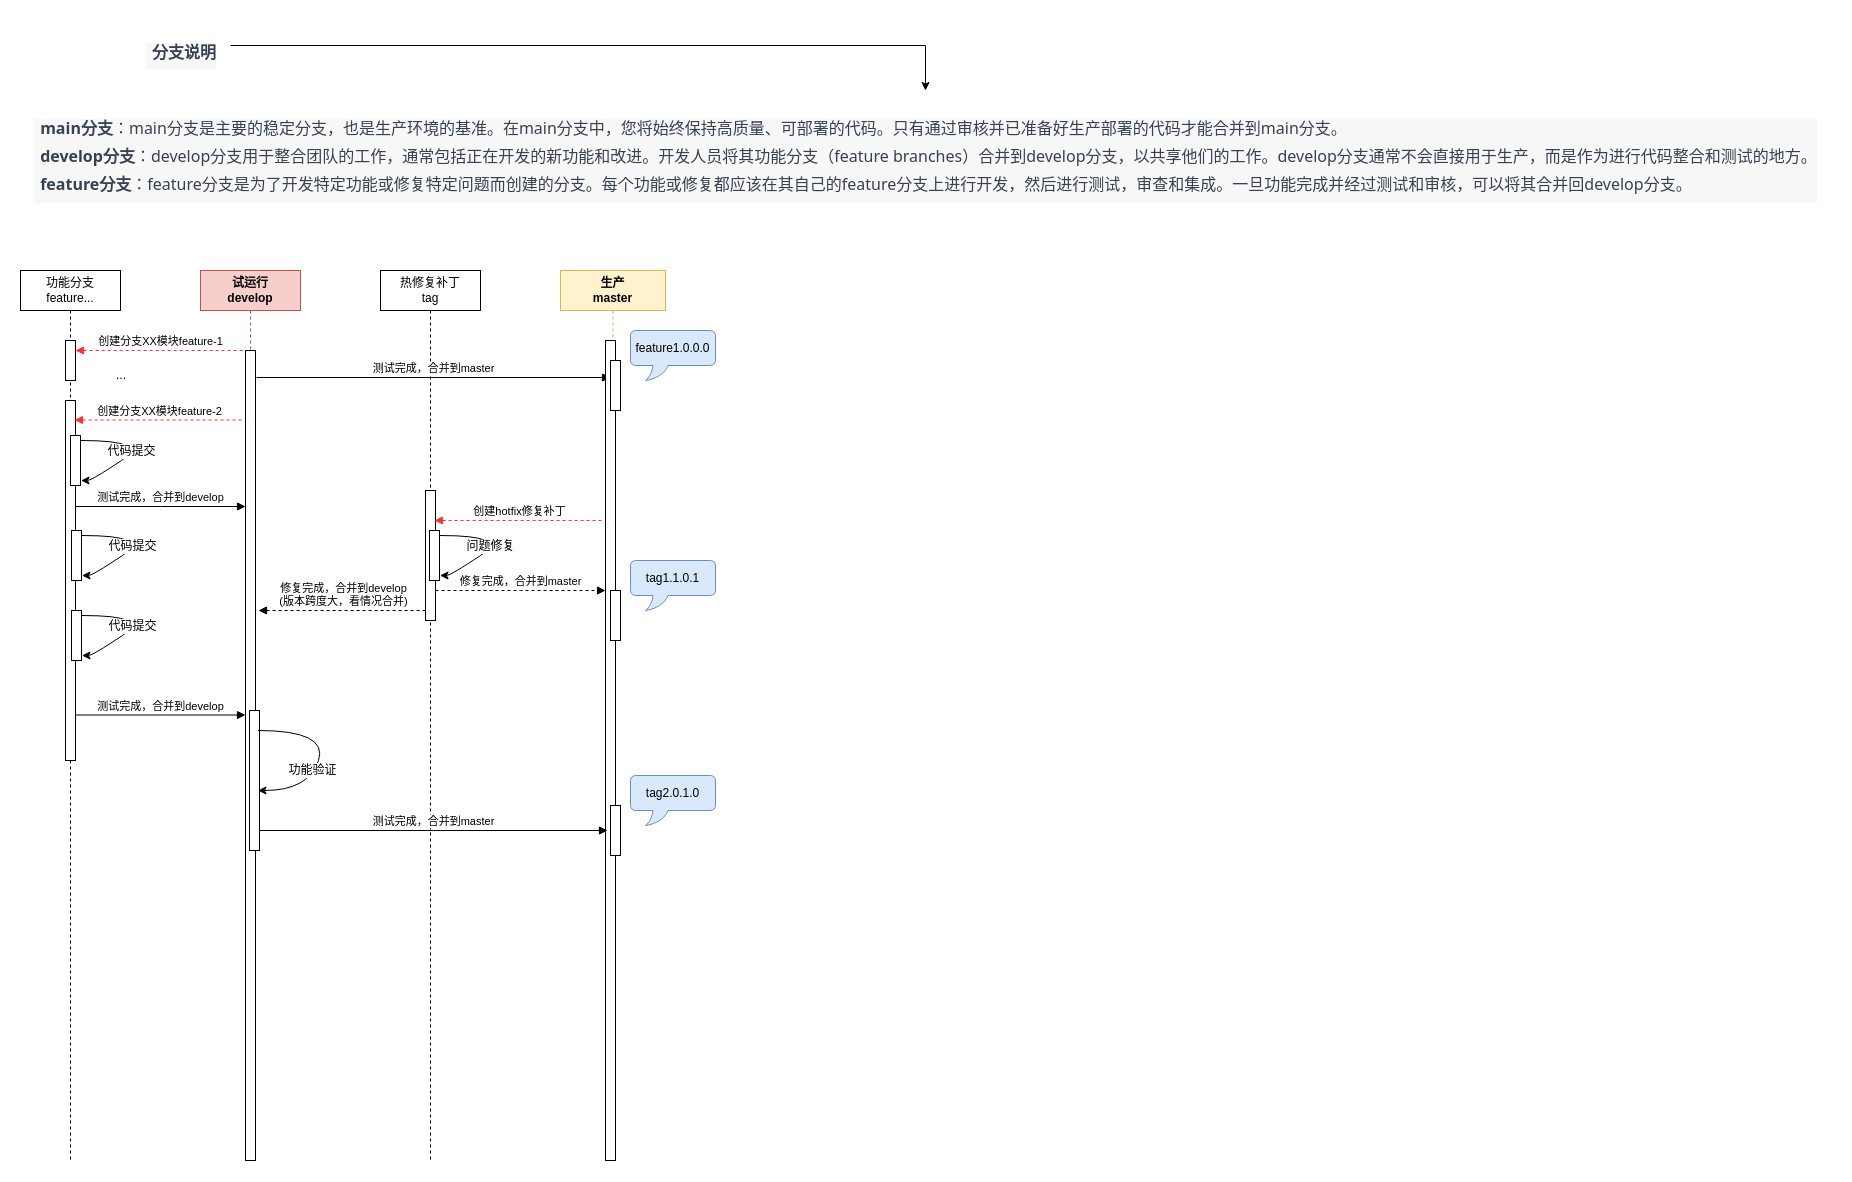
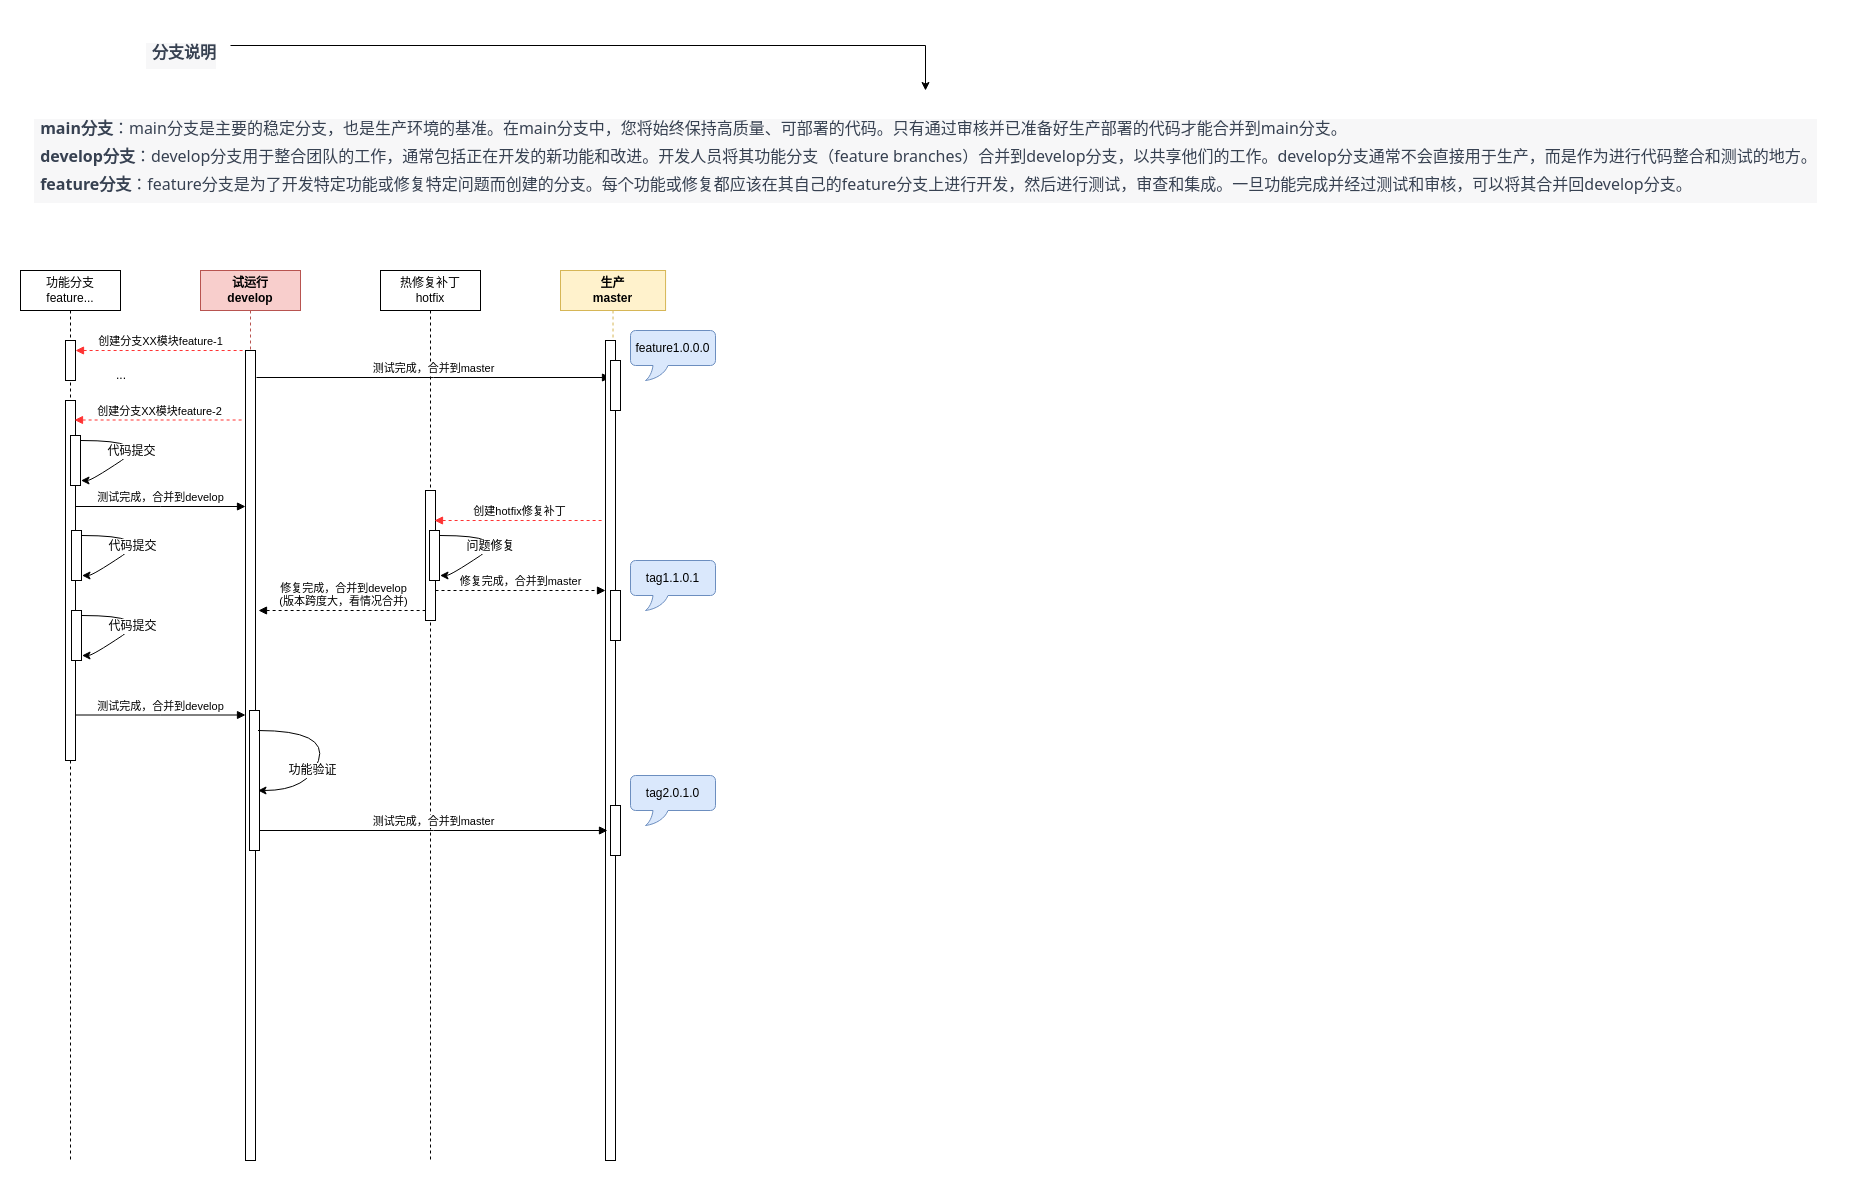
(431, 291) -> (431, 291)
